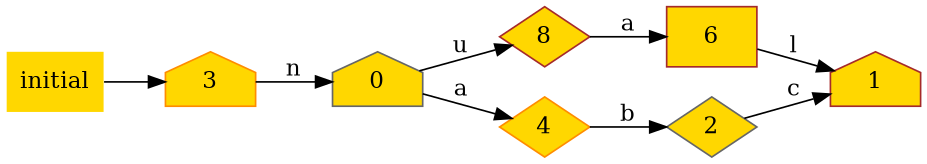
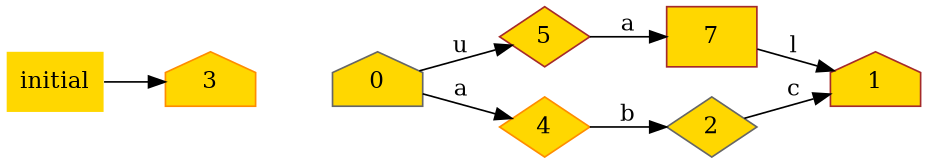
(545, 37) -> (545, 37)
(712, 37) -> (712, 37)
(286, 82) -> none
